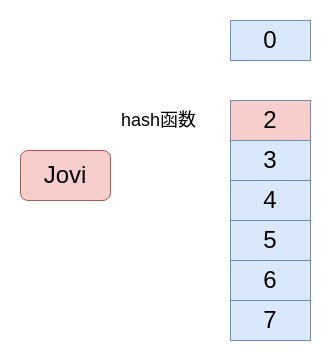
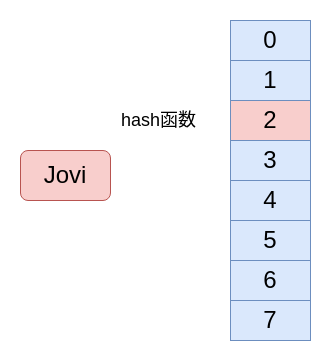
none -> (271, 81)
